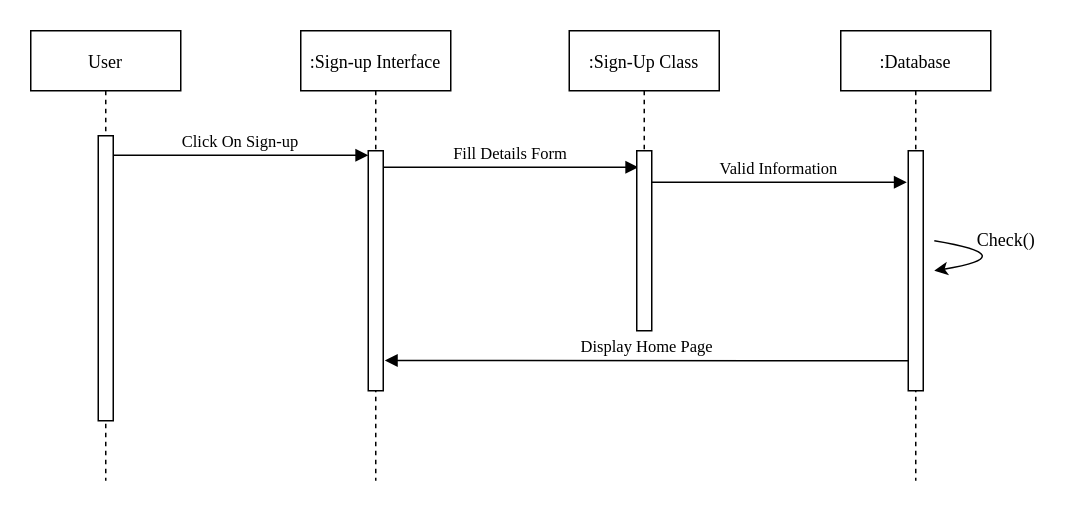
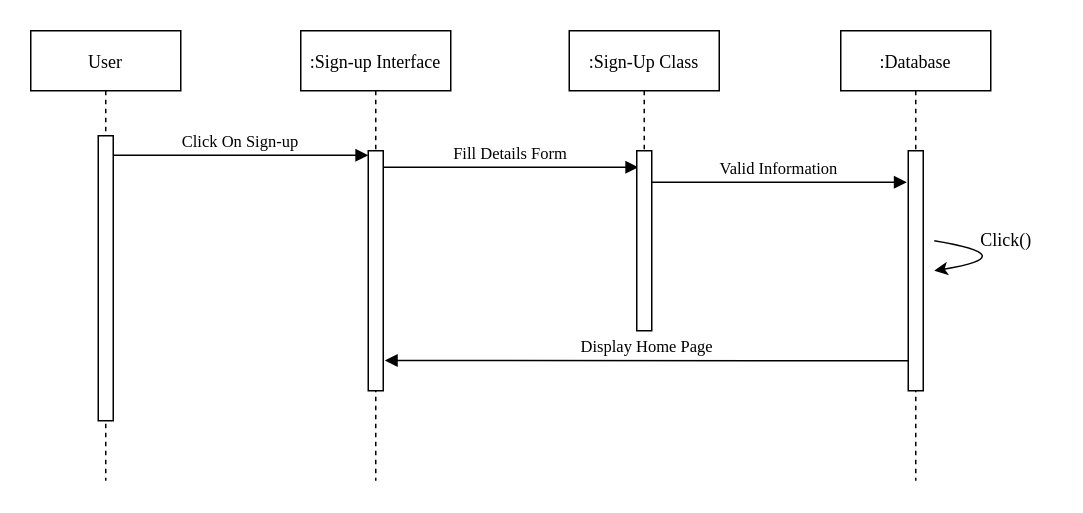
(1007, 241) -> (1007, 241)
